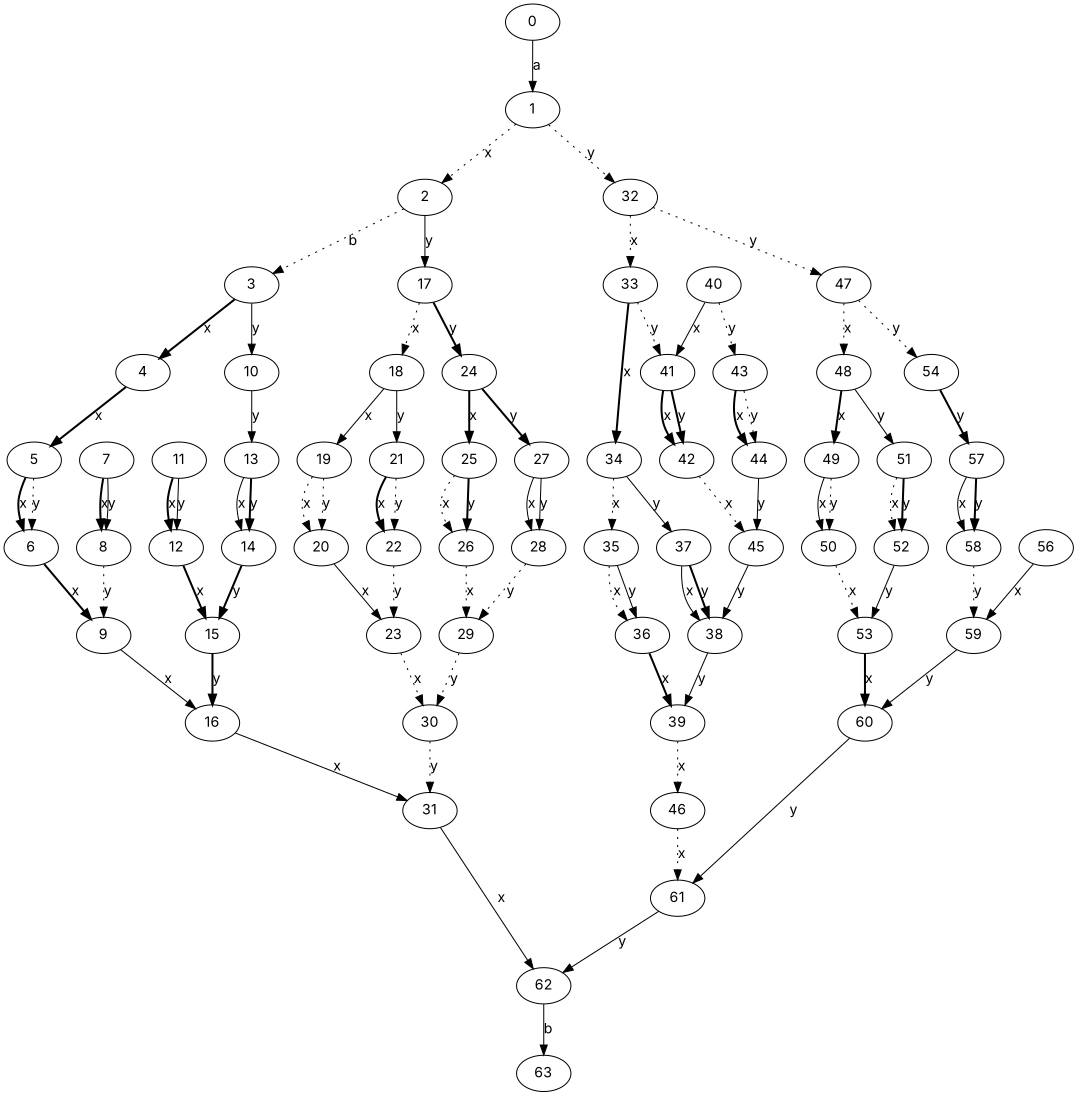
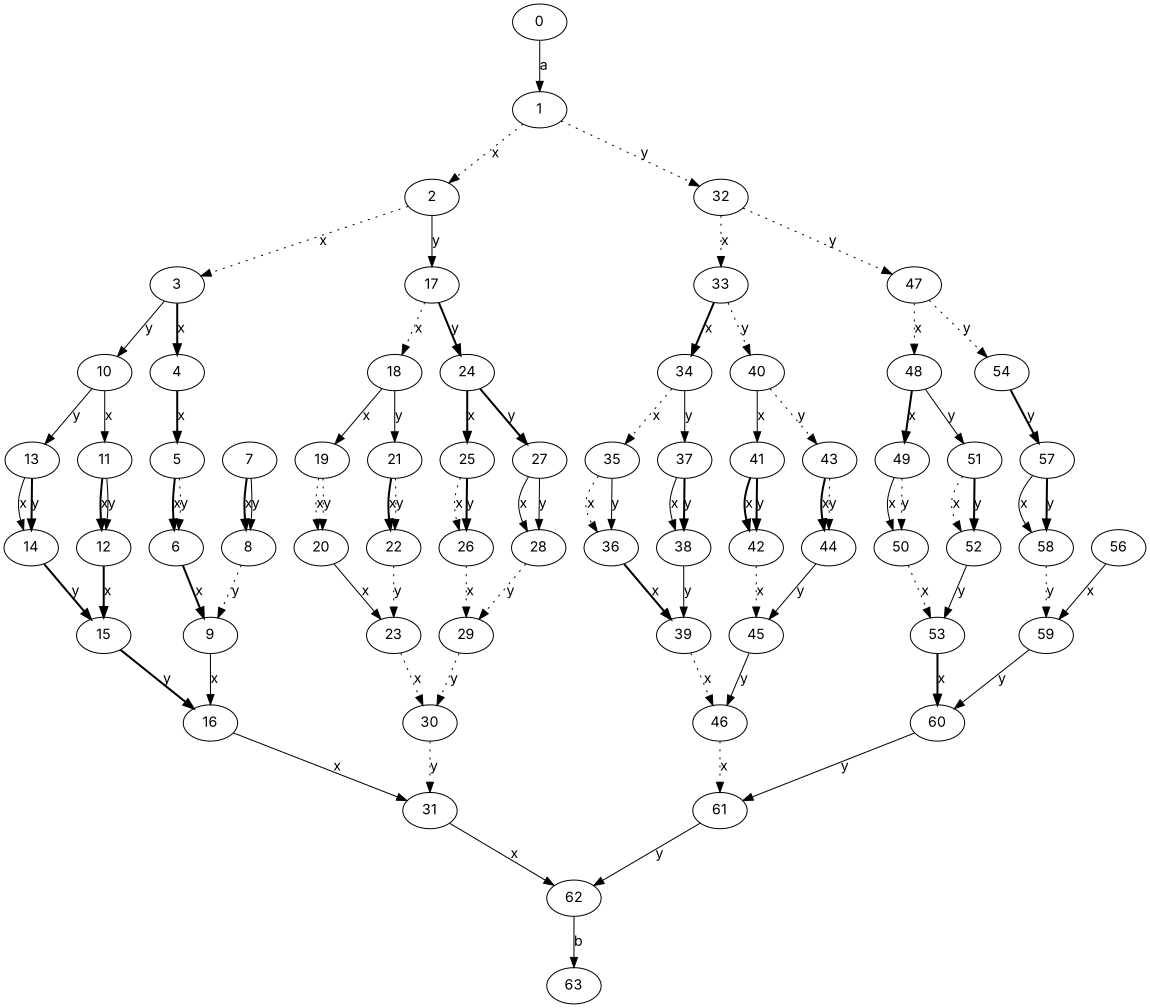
(353, 241) -> (323, 241)
(647, 324) -> (737, 324)
none -> (105, 411)
(738, 587) -> (740, 675)
